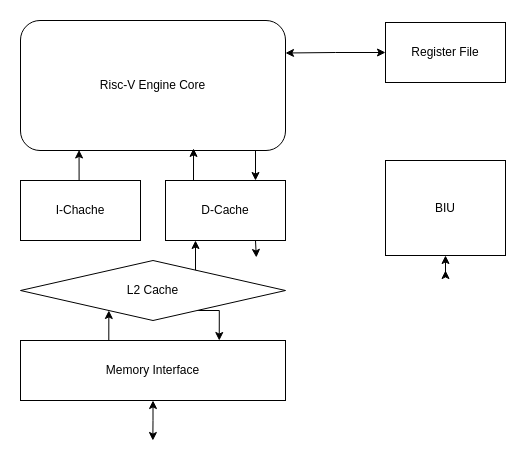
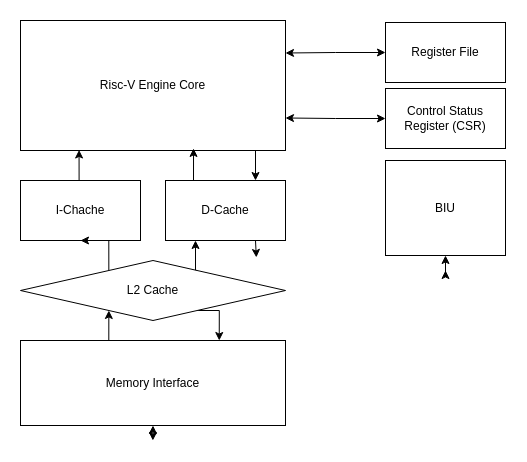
(153, 86) -> (153, 86)
none -> (336, 119)
none -> (446, 119)
none -> (109, 255)
(153, 371) -> (153, 383)
